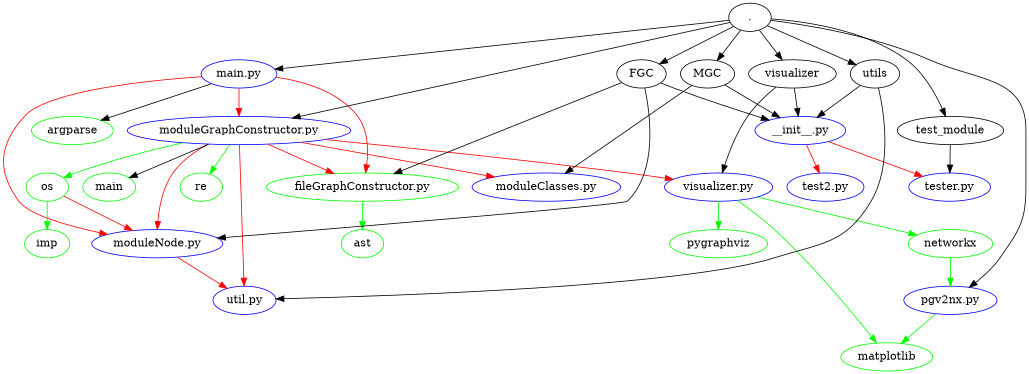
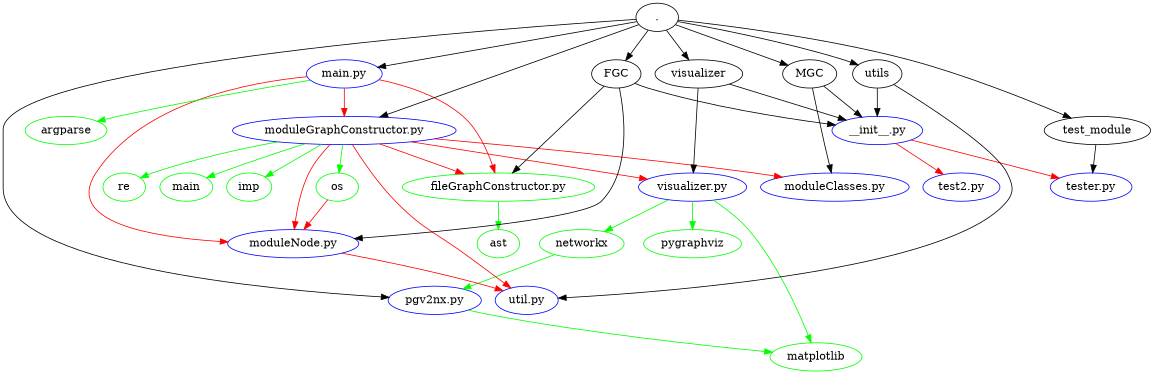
(160, 101) -> (171, 105)
(173, 159) -> (259, 159)
(47, 212) -> (297, 159)
